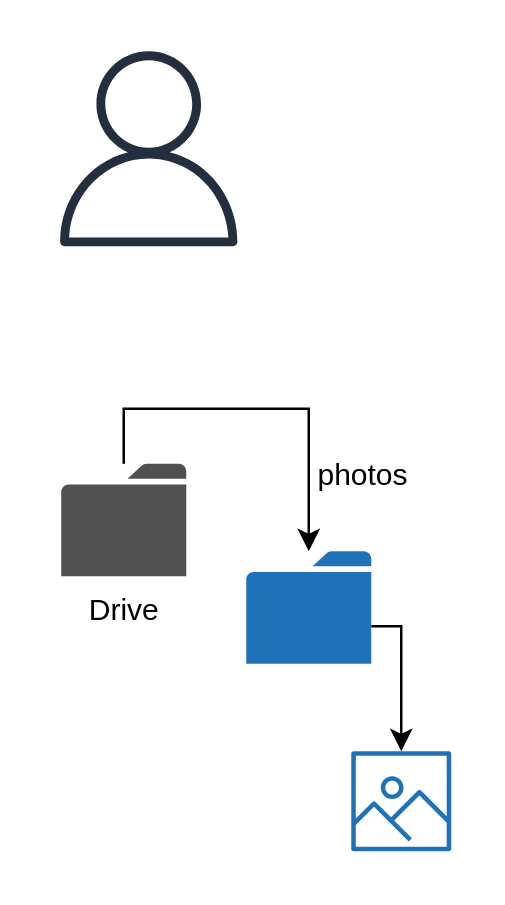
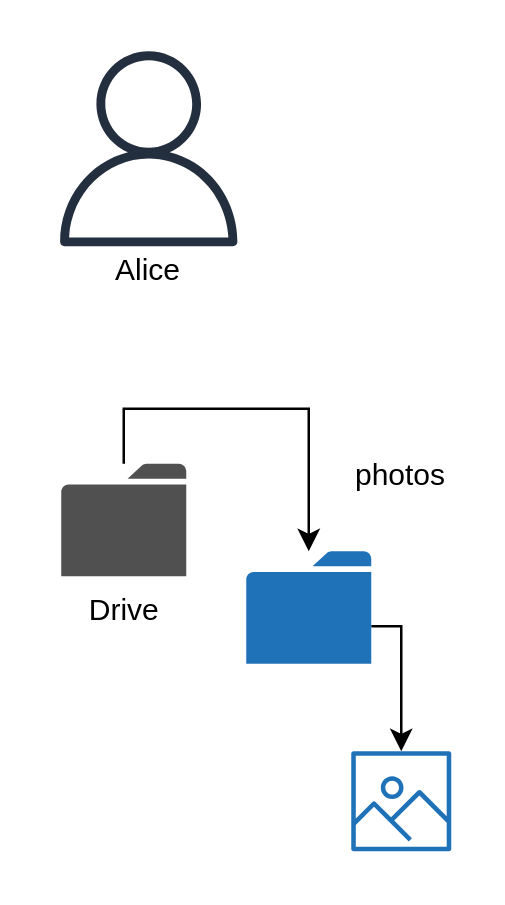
none -> (149, 271)
(364, 476) -> (401, 476)
